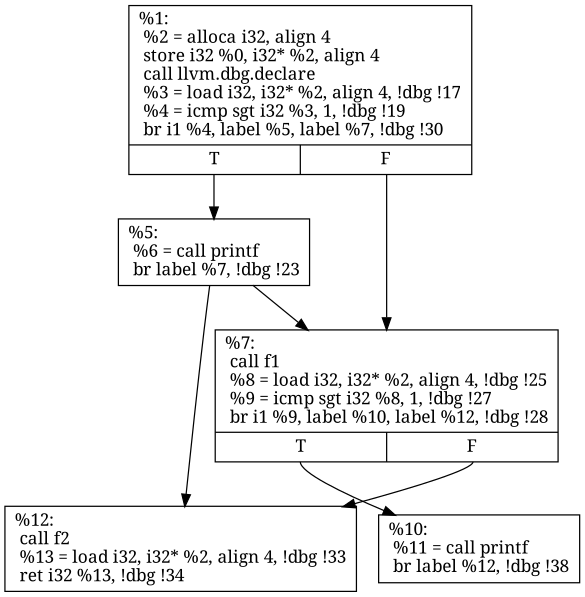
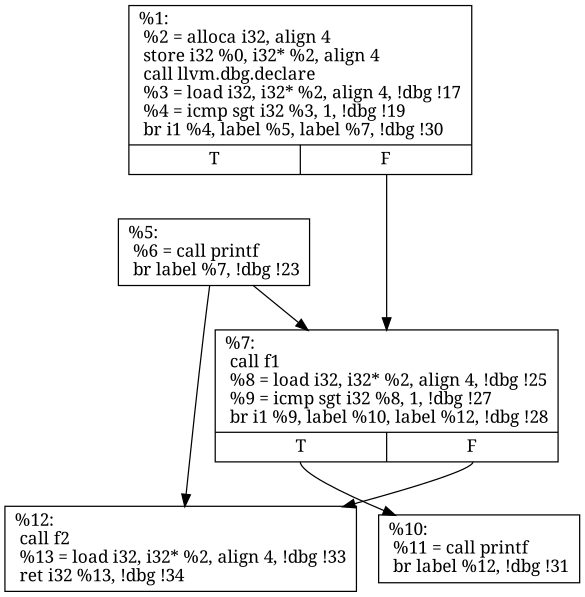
(214, 191) -> none
(479, 567) -> (479, 567)
